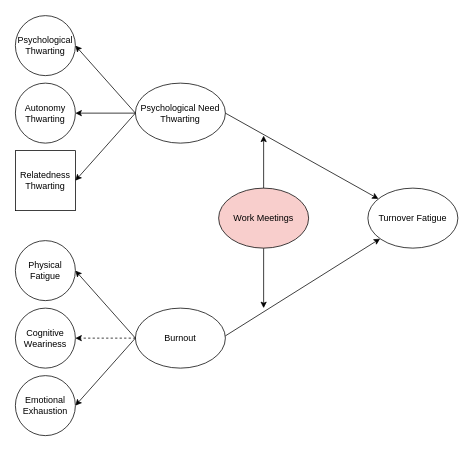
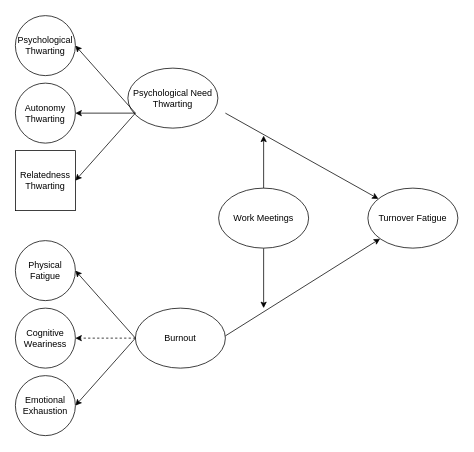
(180, 113) -> (173, 98)
(264, 218) -> (264, 218)
